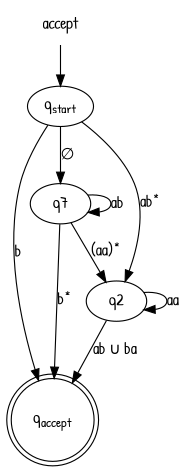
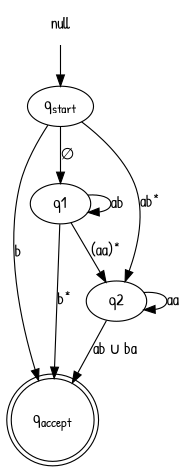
(61, 25) -> (61, 25)
(61, 204) -> (61, 204)
